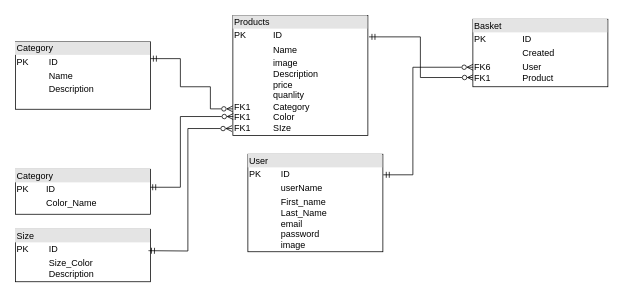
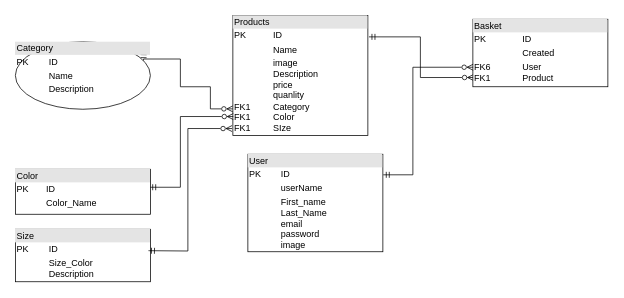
(83, 75) -> (83, 75)
(39, 185) -> (39, 185)
